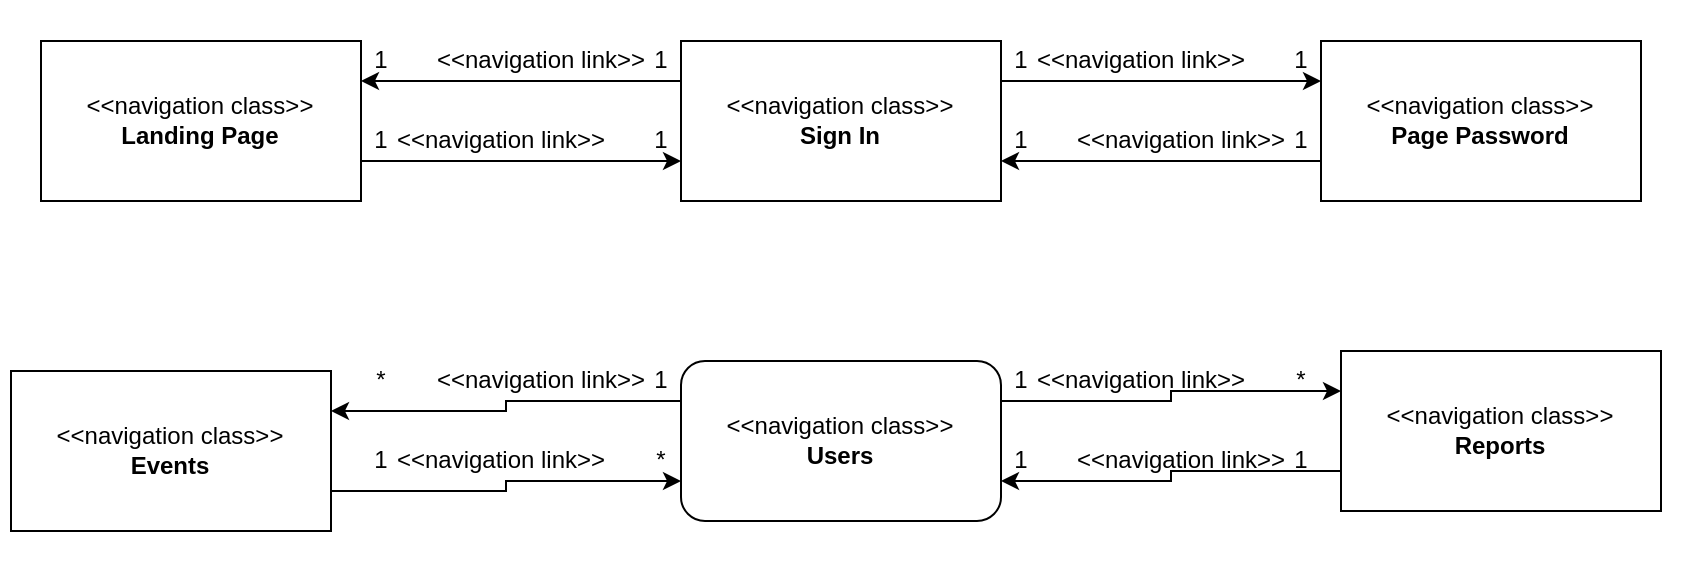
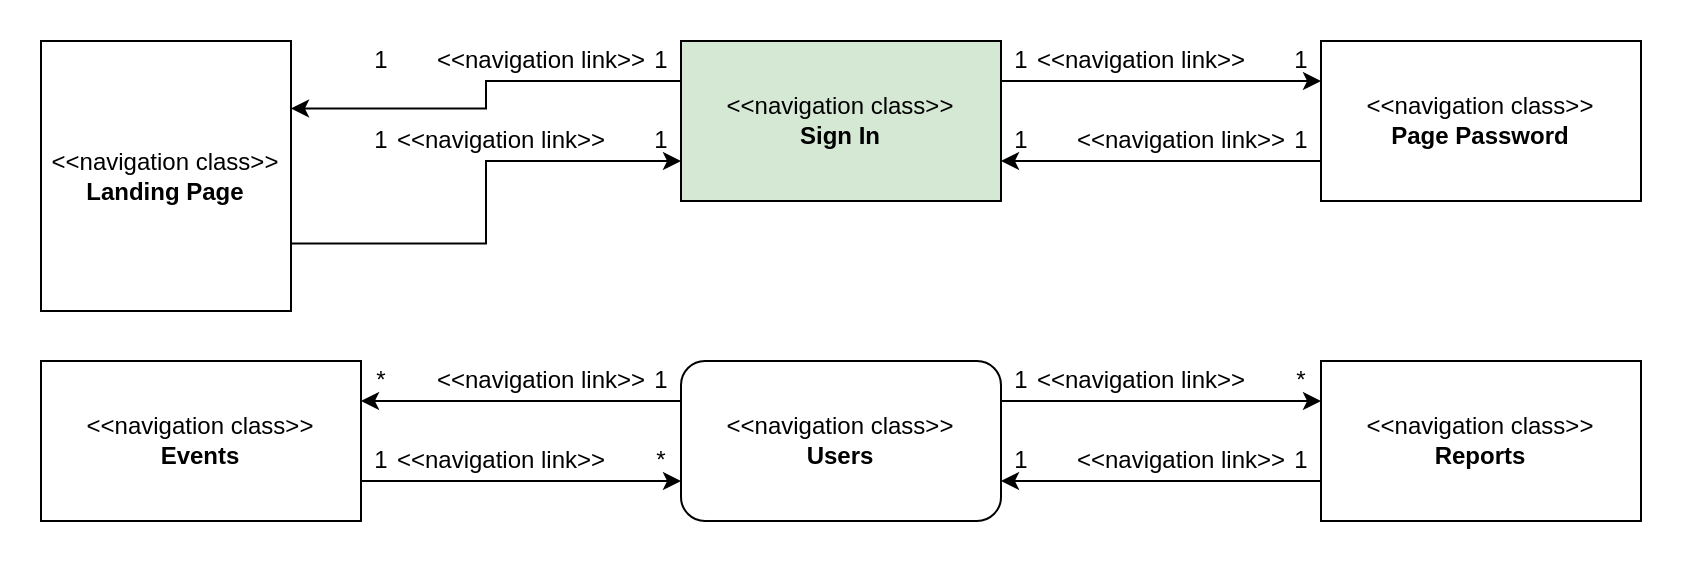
(201, 121) -> (166, 176)
(841, 121) -> (841, 121)
(1501, 431) -> (1481, 441)
(171, 451) -> (201, 441)
